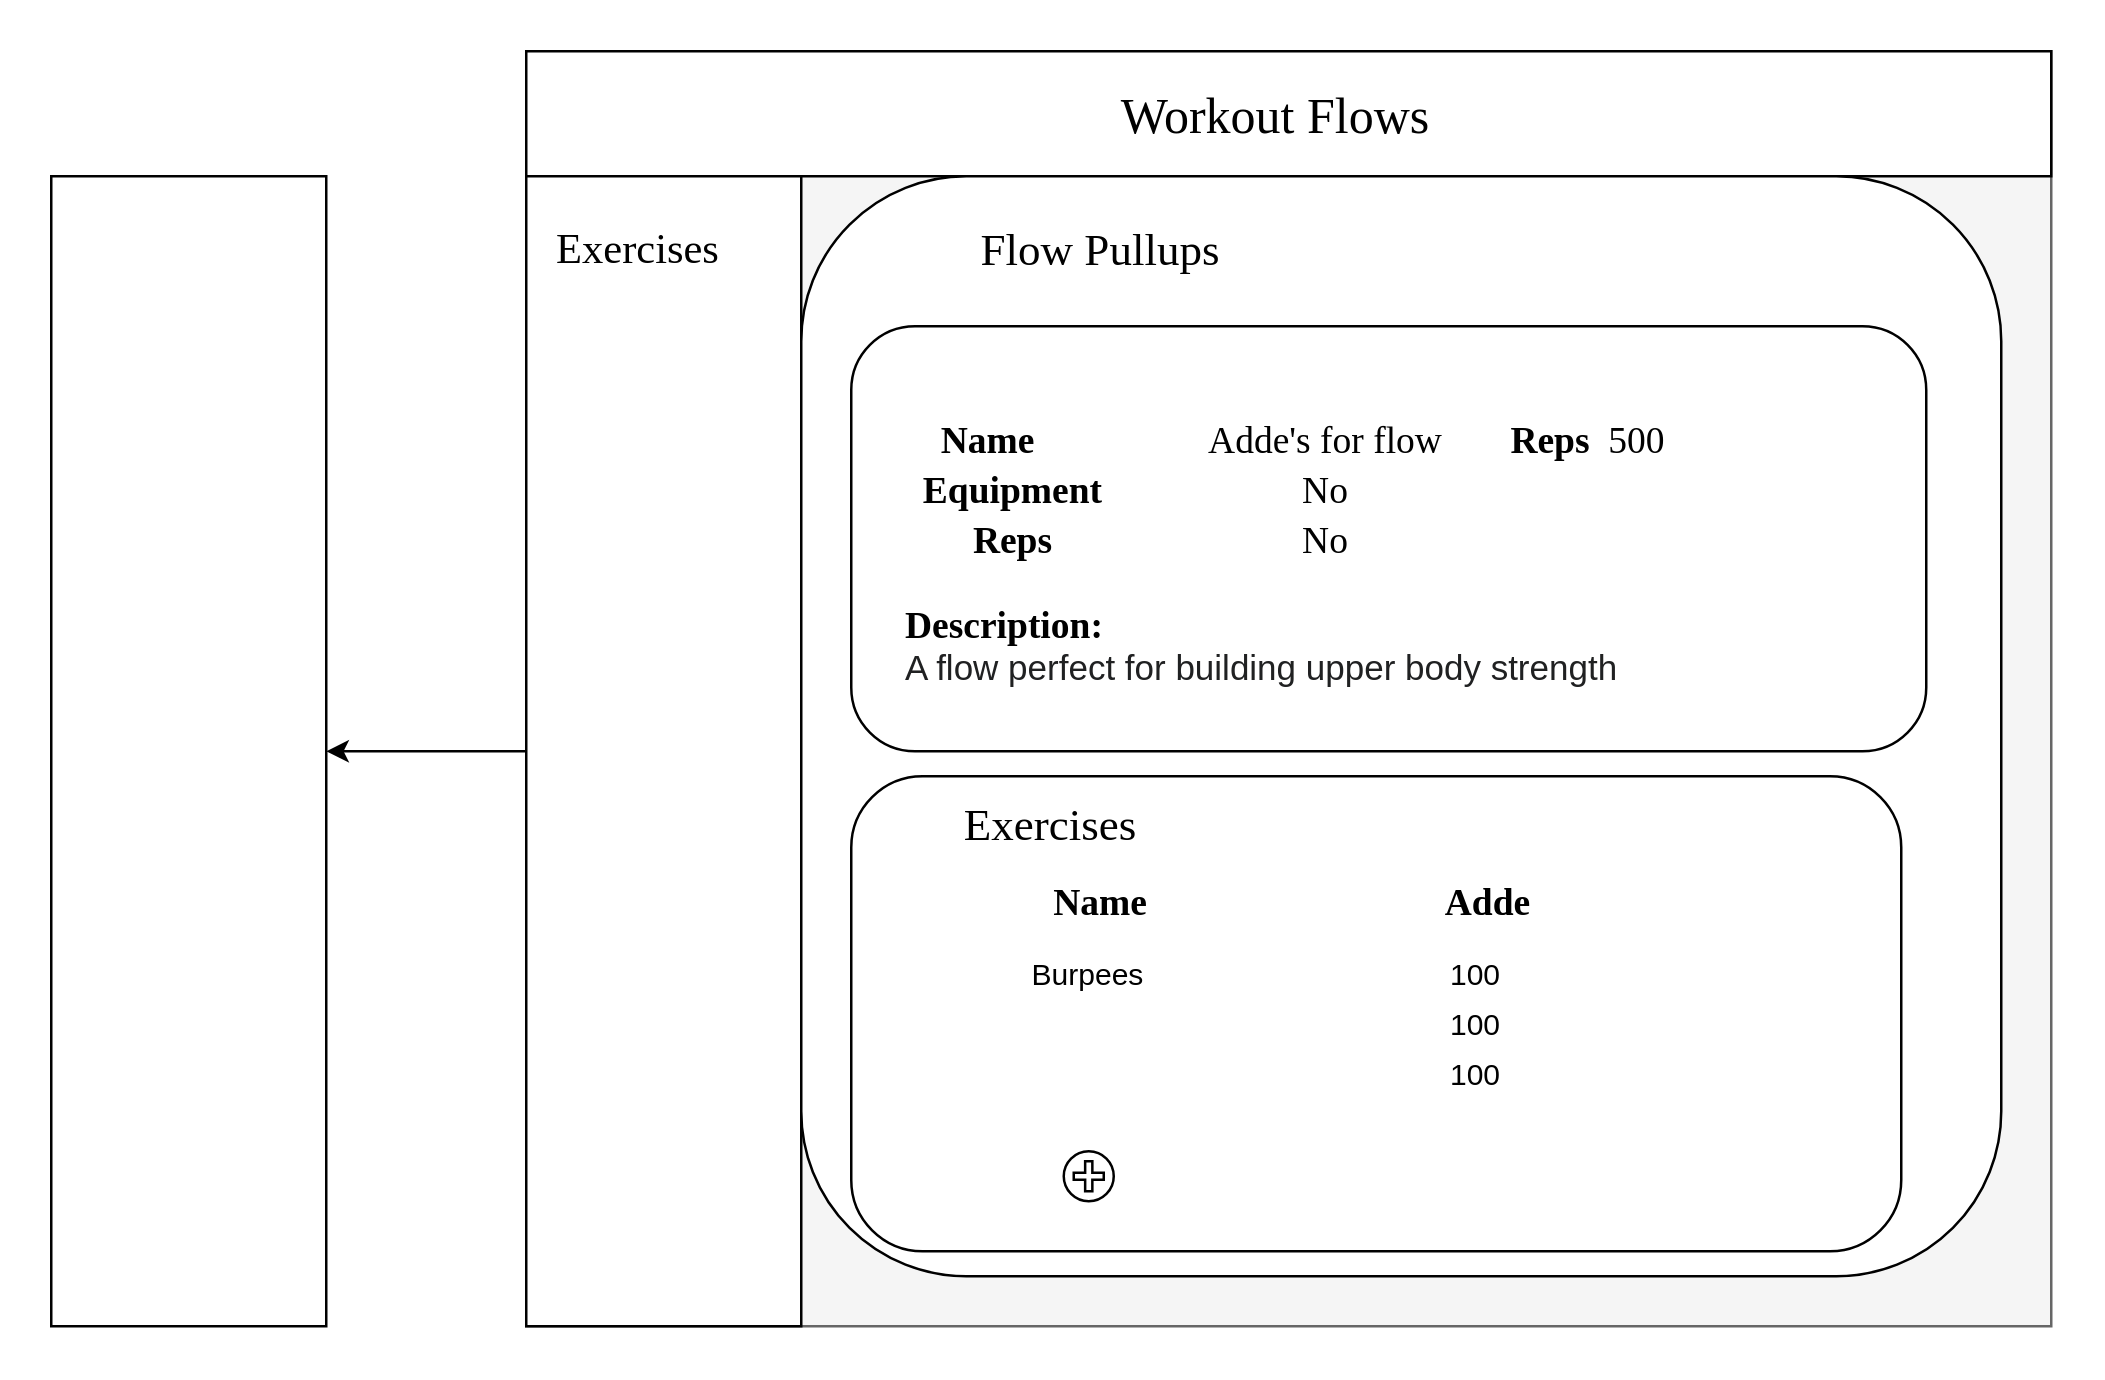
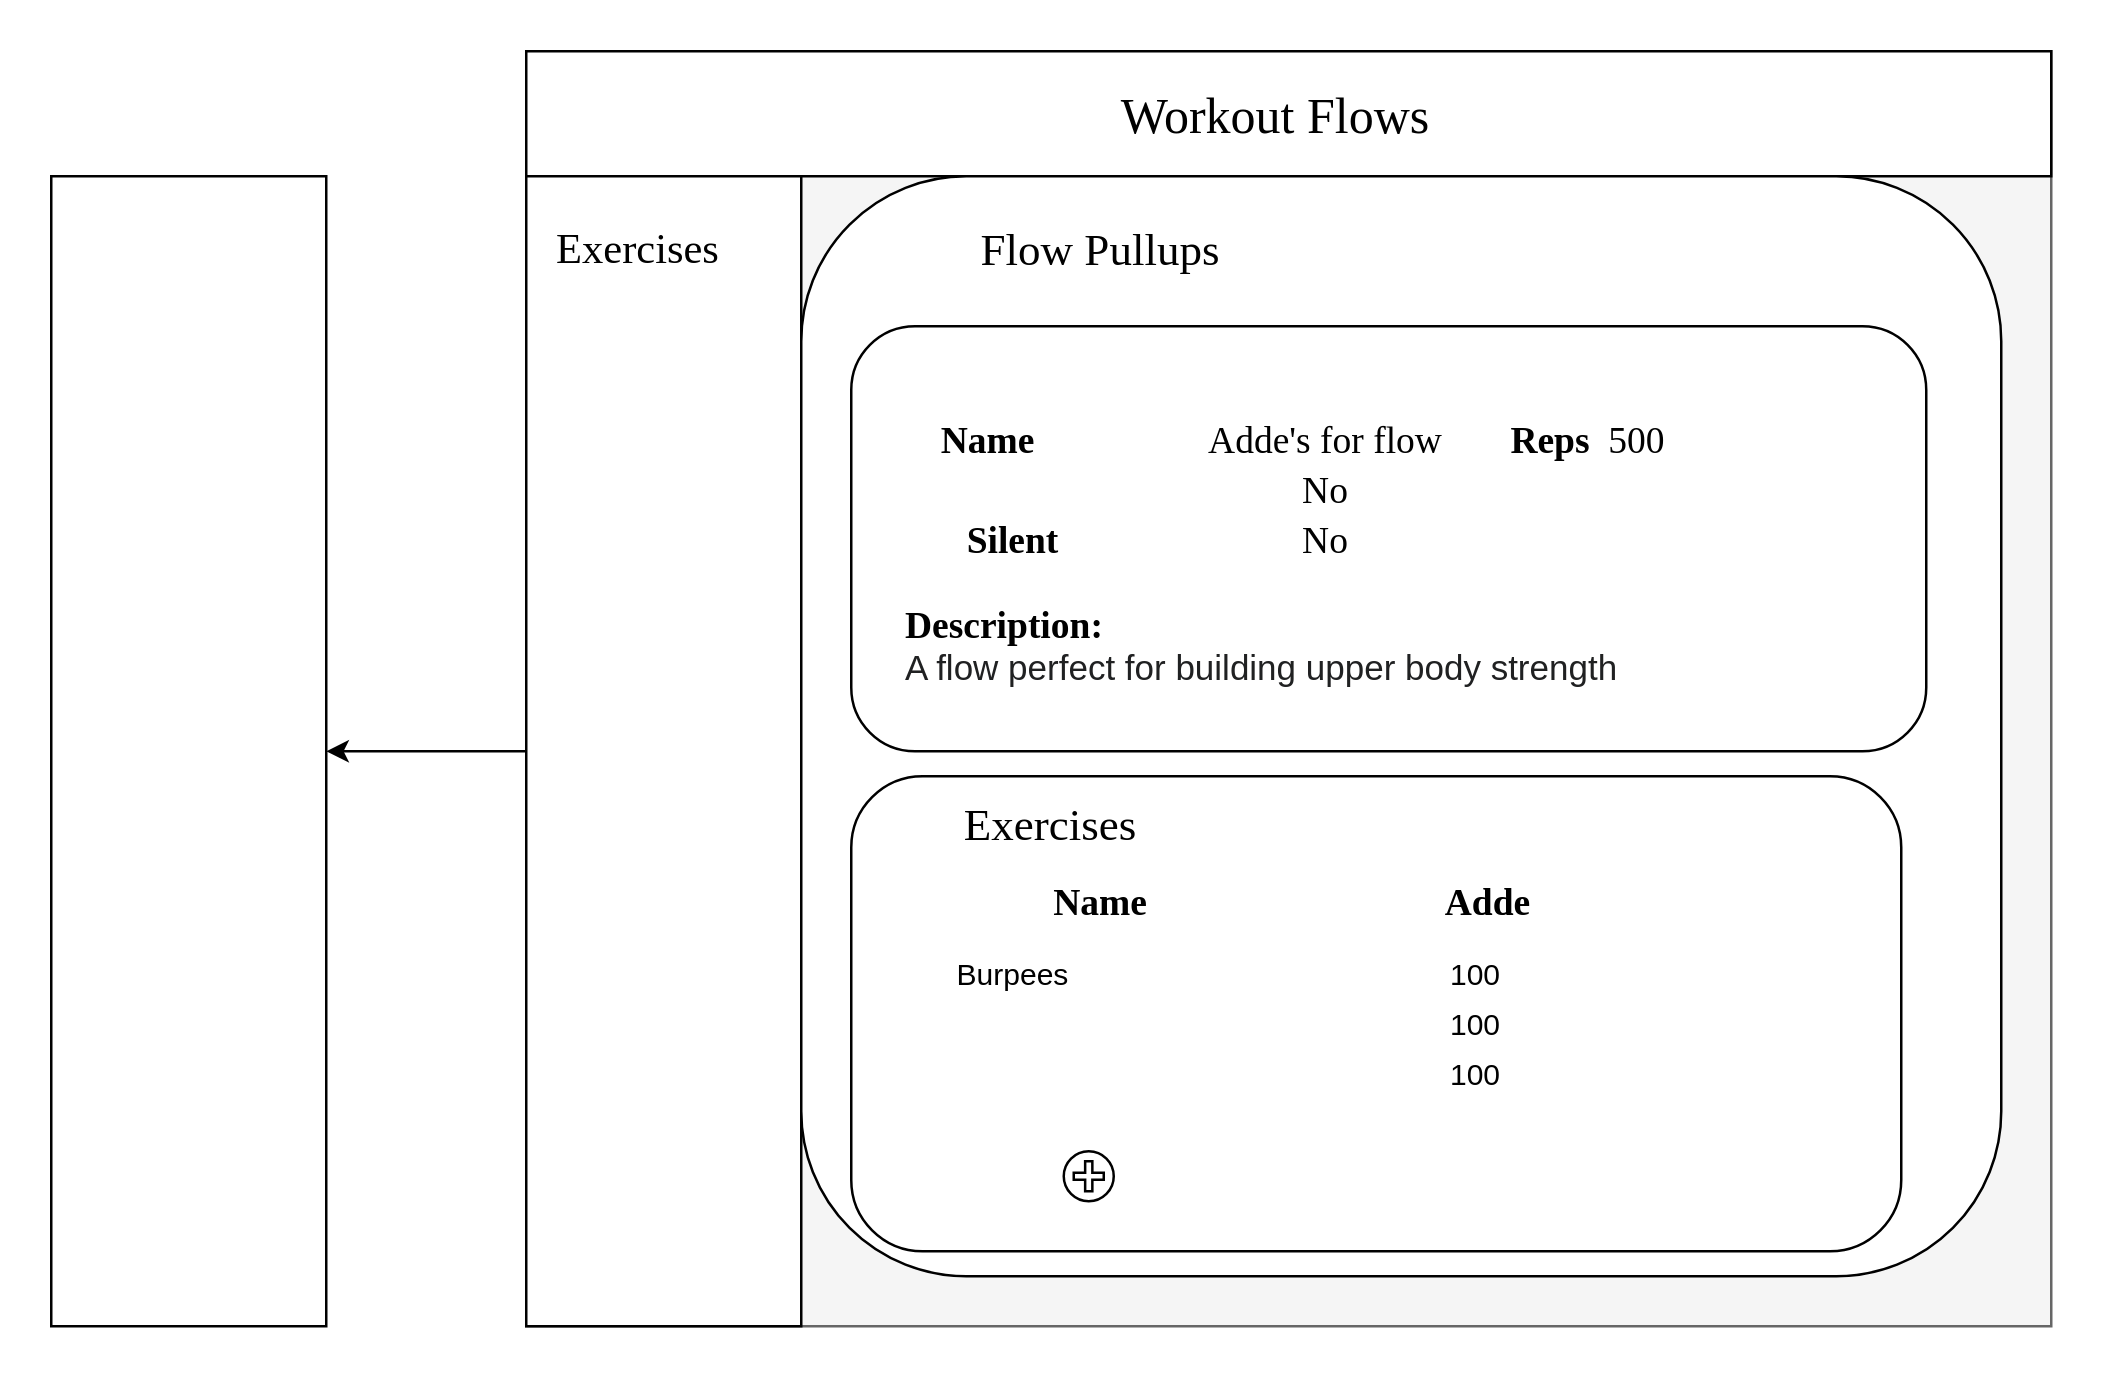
(1014, 489) -> none
(1014, 539) -> (1014, 539)
(1089, 976) -> (1014, 976)
